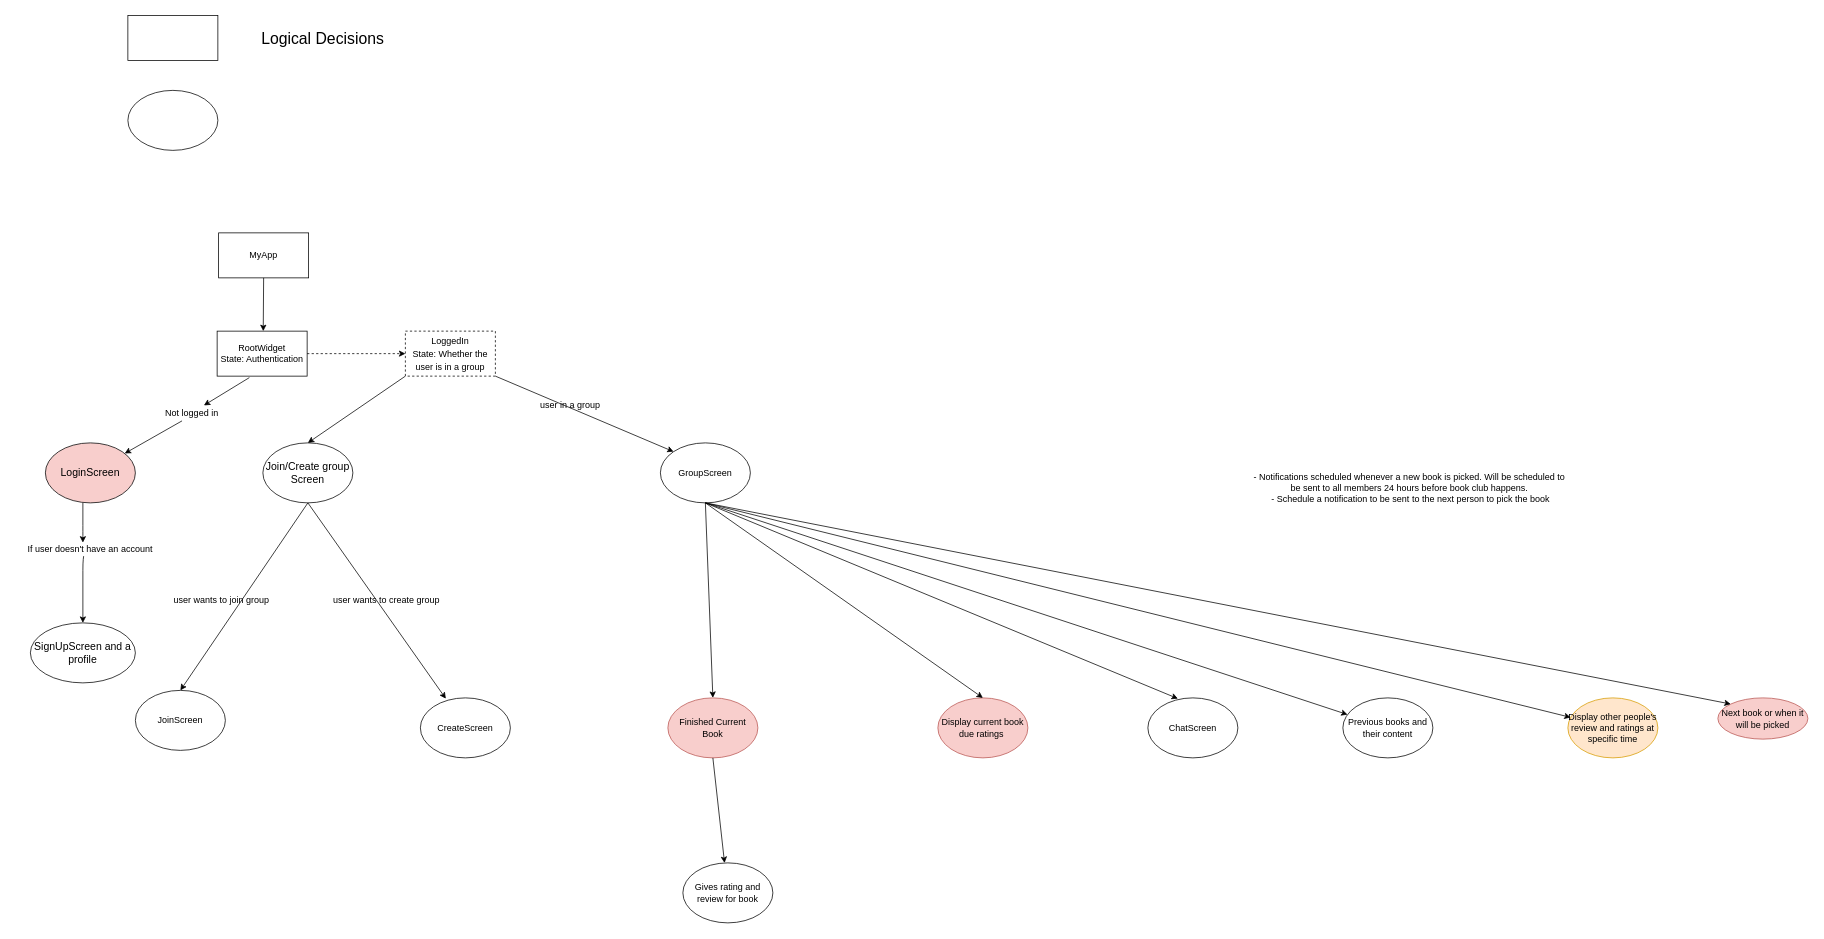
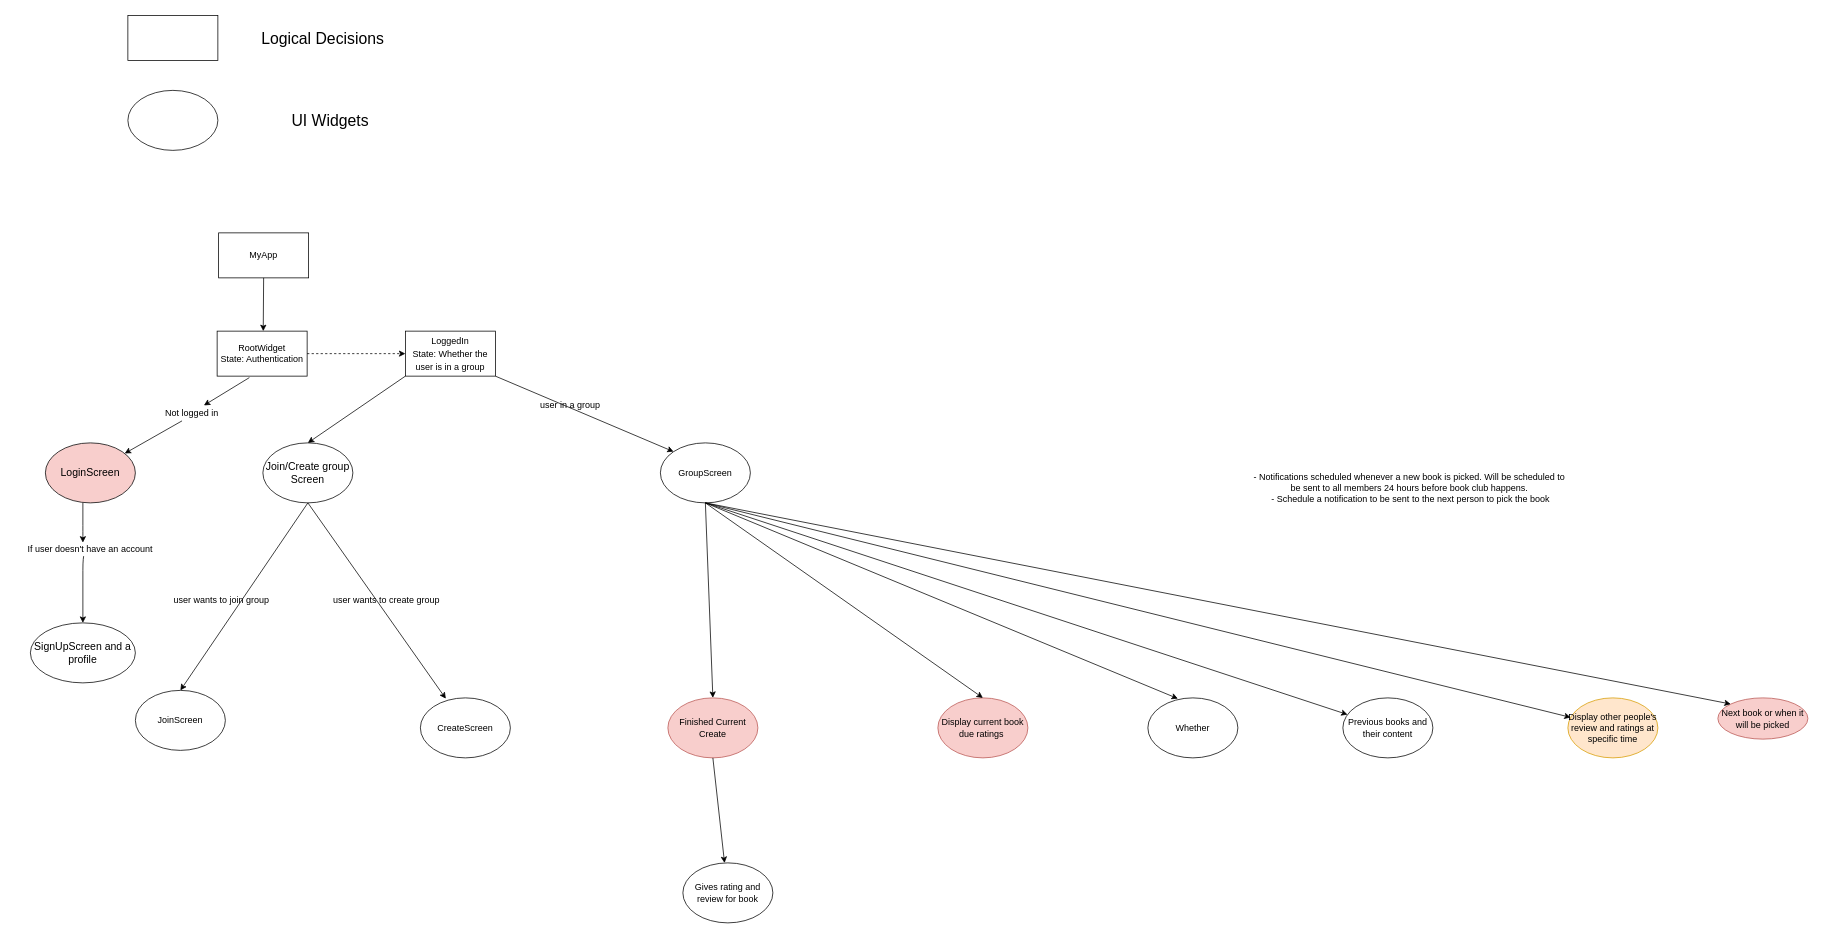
none -> (330, 120)
(450, 354) -> (450, 354)
(713, 728) -> (713, 728)
(1193, 728) -> (1193, 728)
